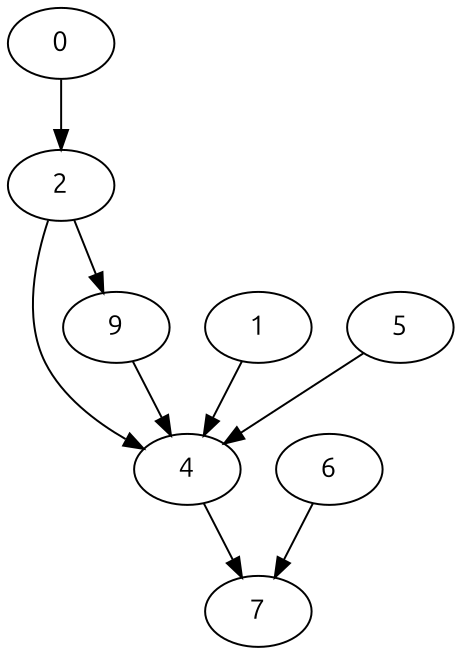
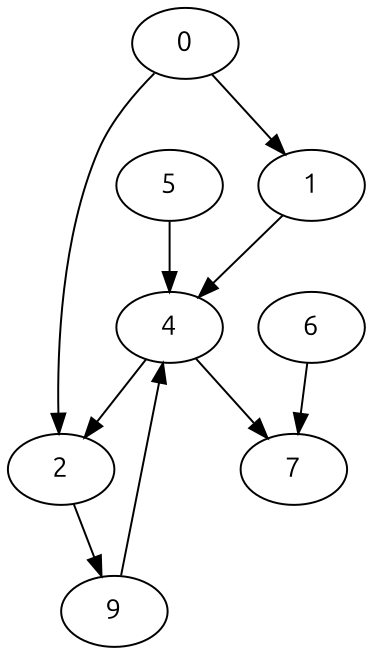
none -> (242, 107)
(39, 347) -> (121, 391)
